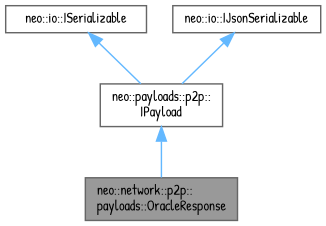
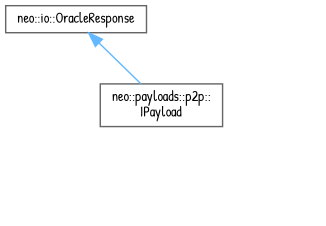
(76, 19) -> (76, 19)
(247, 19) -> none
(161, 199) -> none
